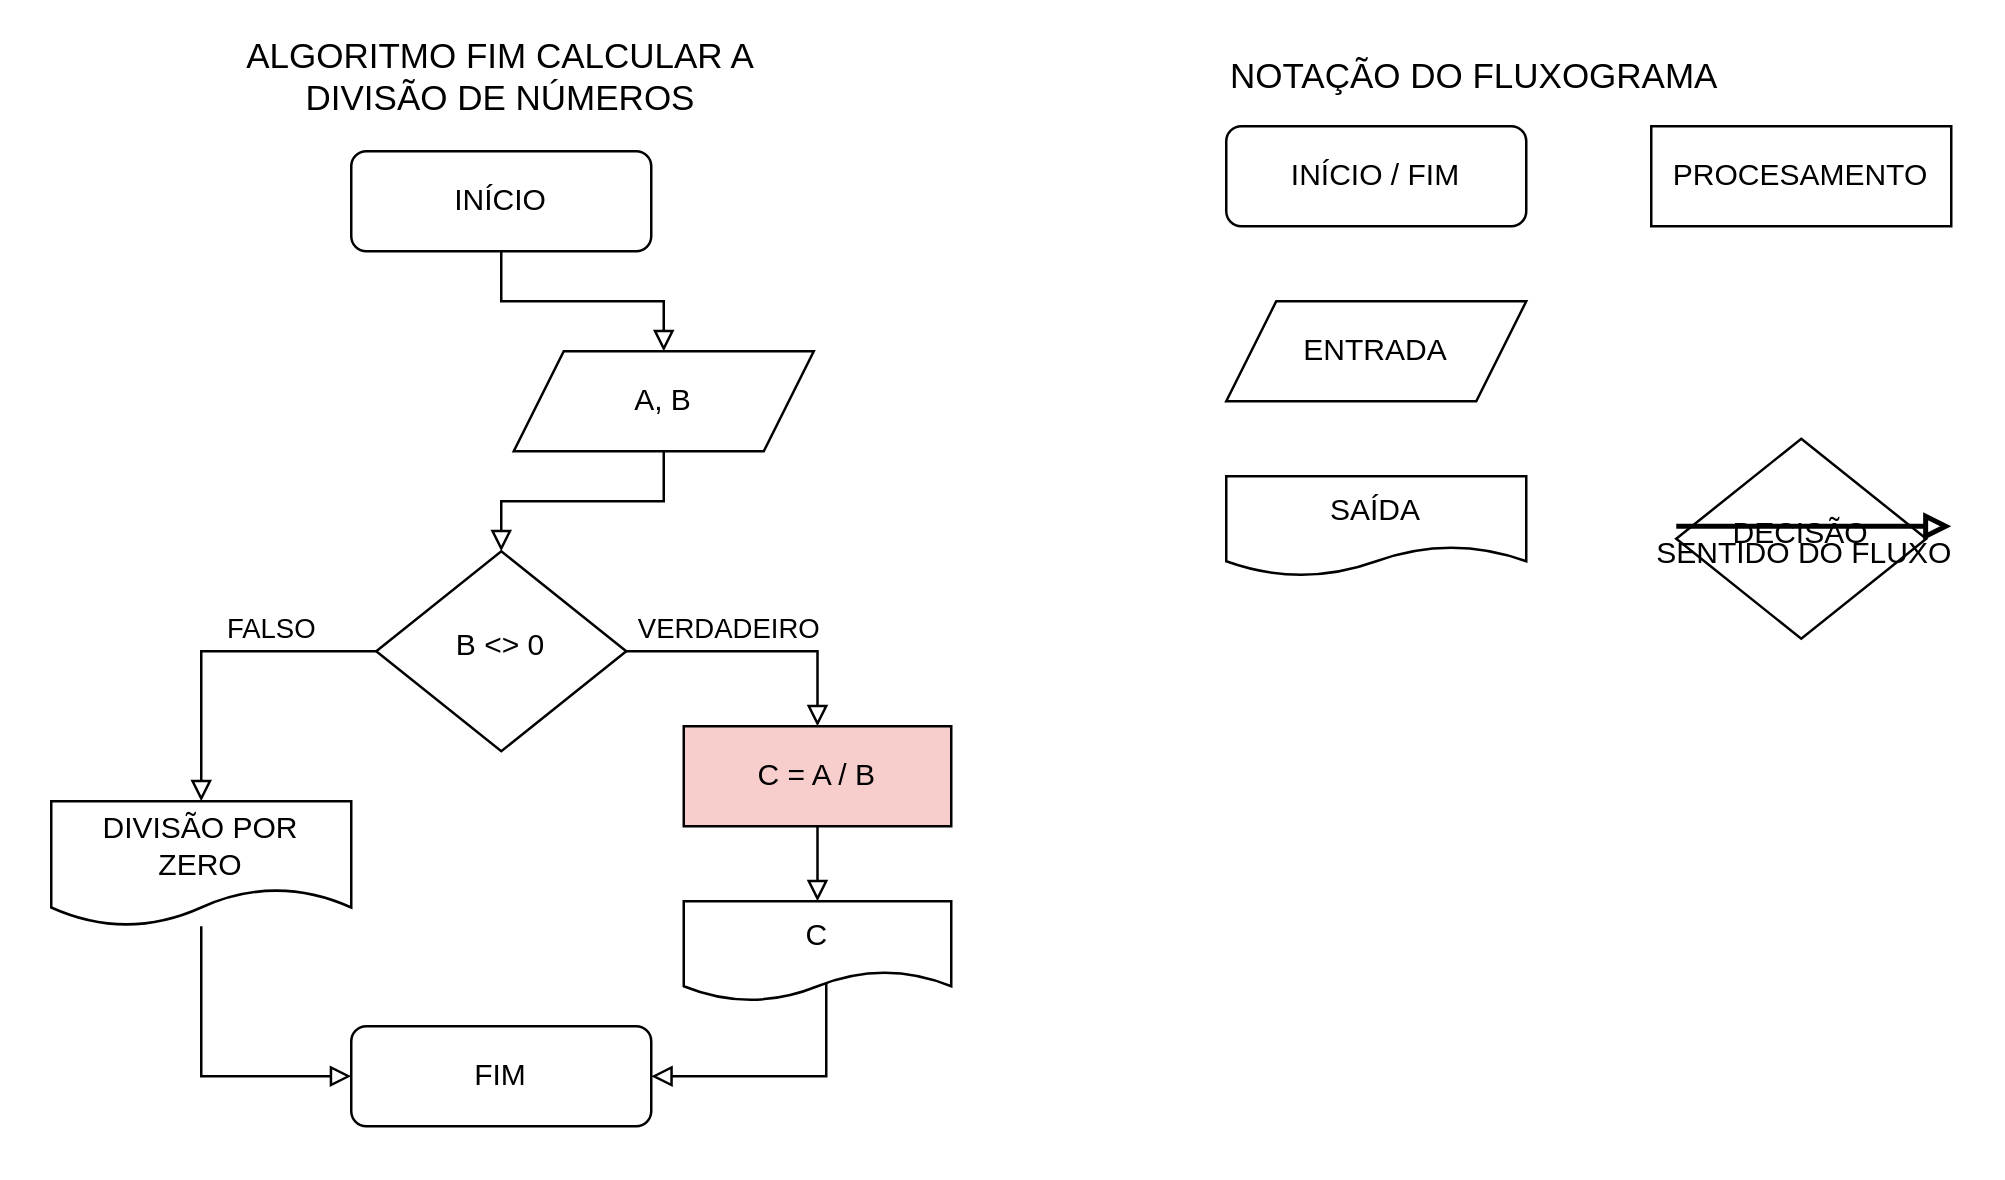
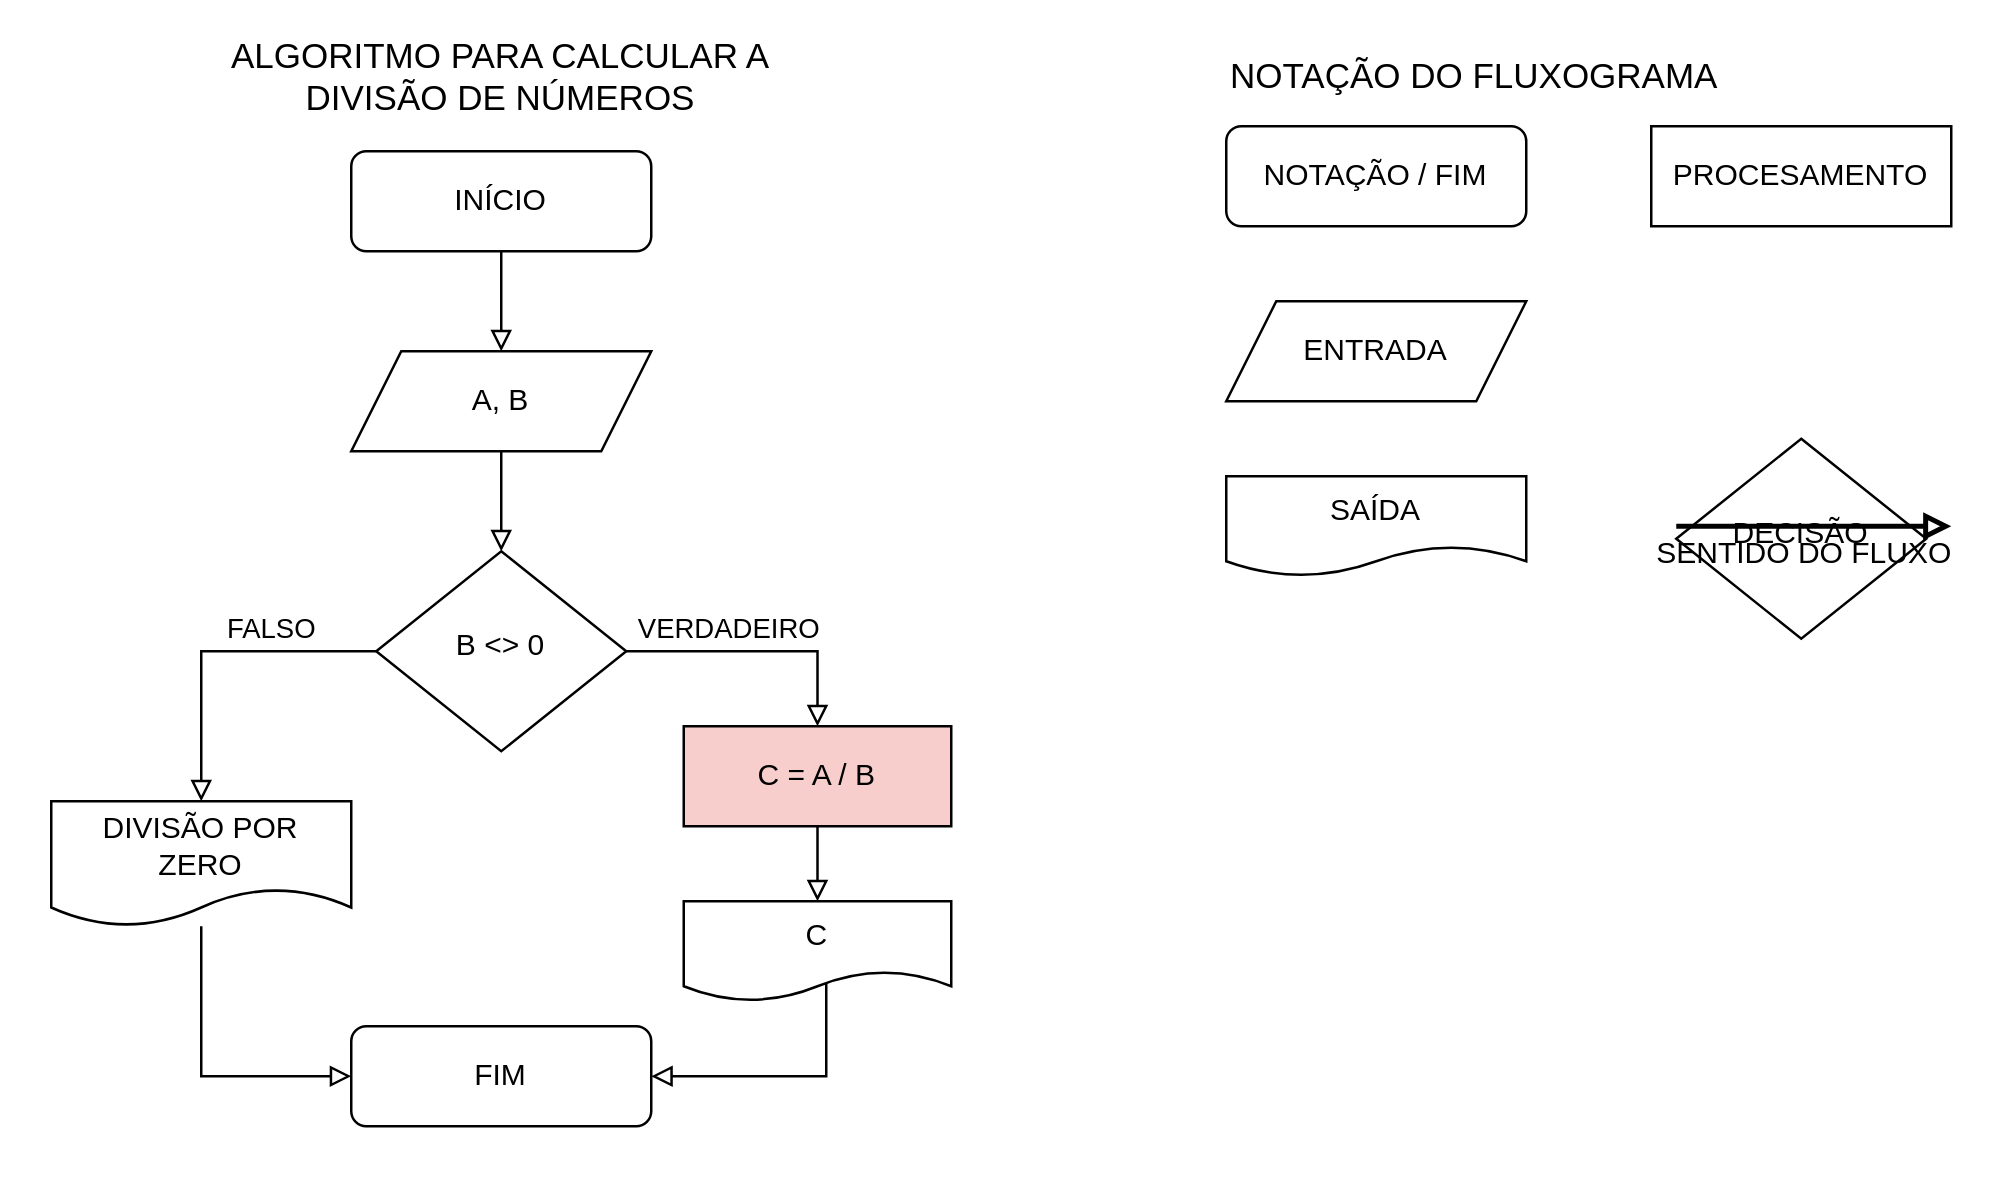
(501, 76) -> (501, 76)
(1376, 176) -> (1376, 176)
(664, 401) -> (501, 401)
